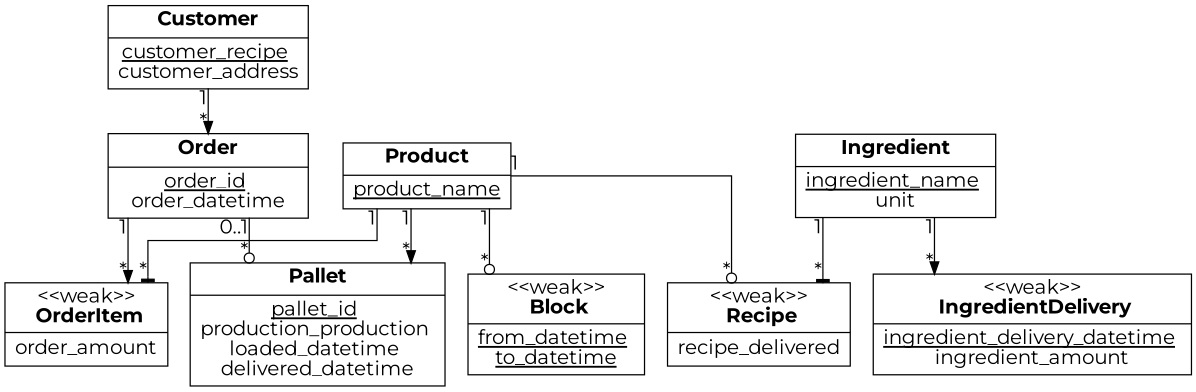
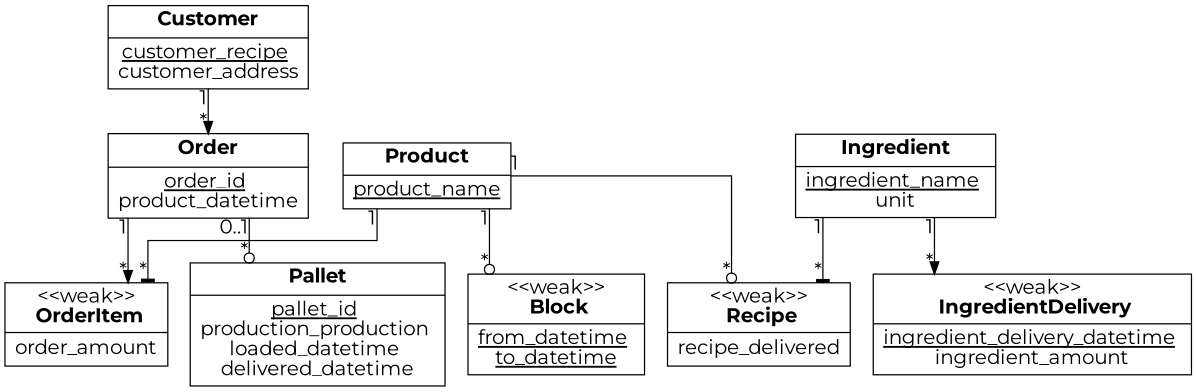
(208, 201) -> (208, 201)
(411, 230) -> none
